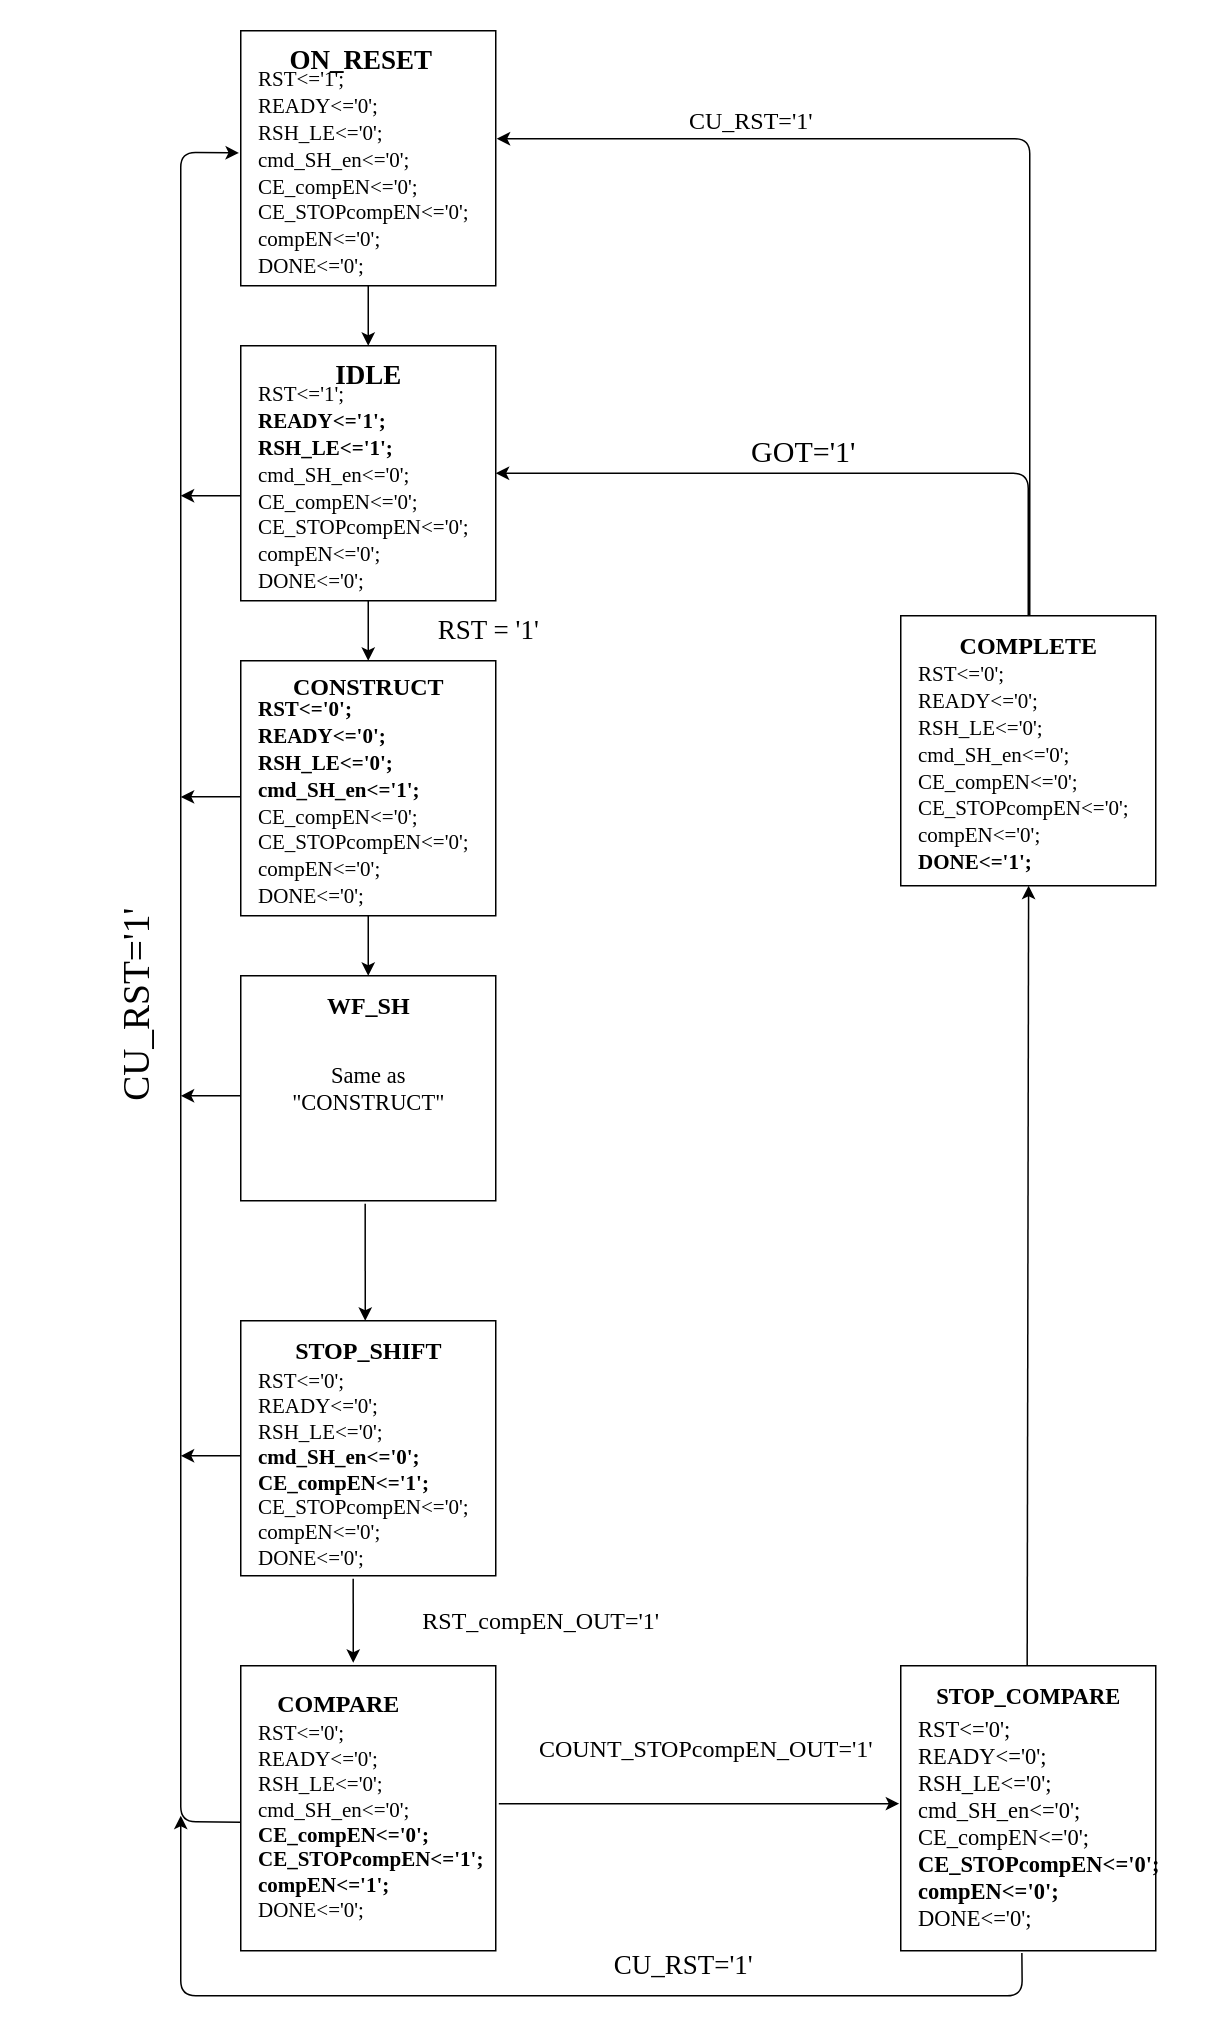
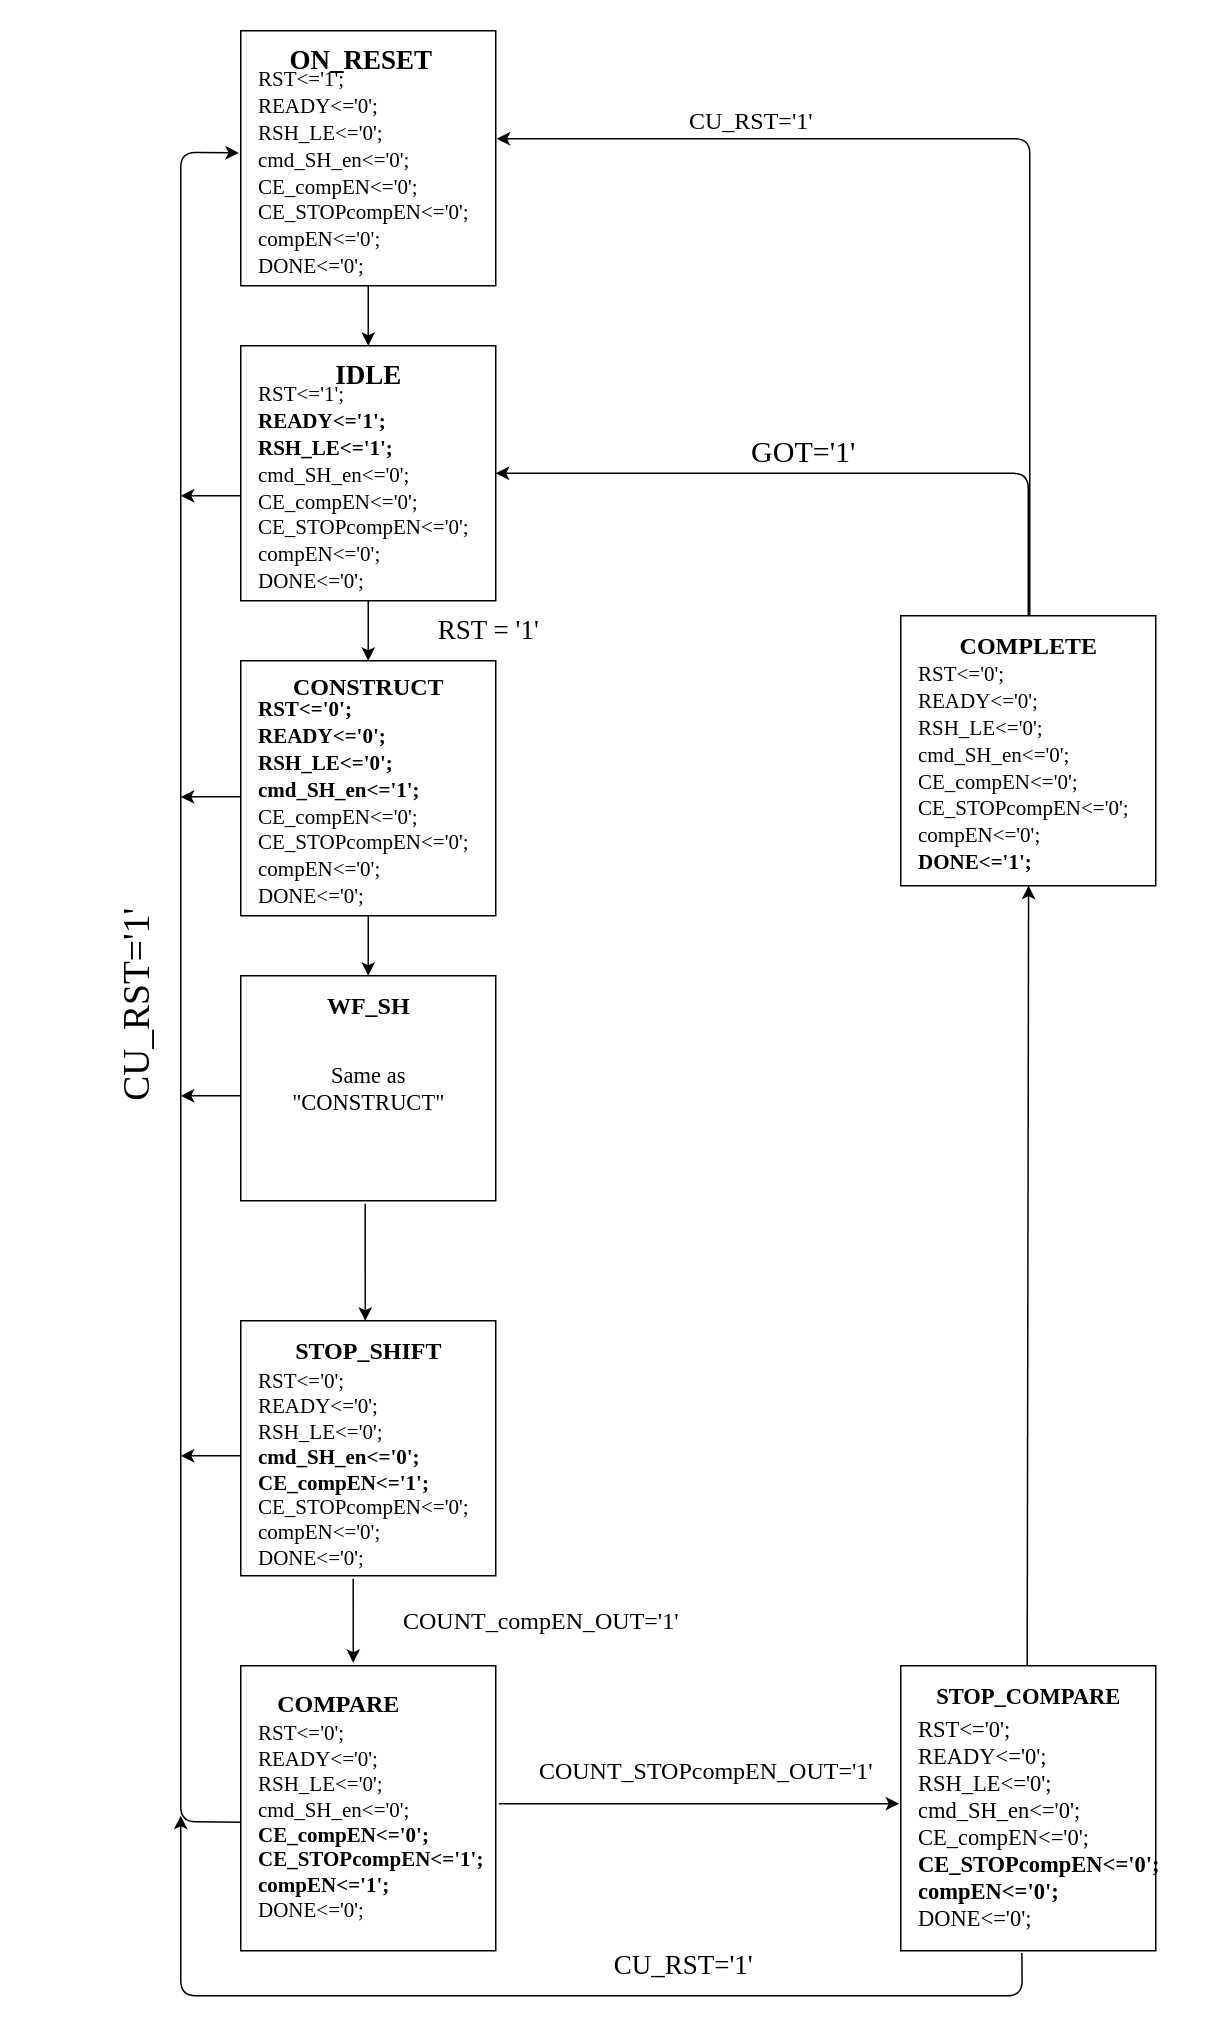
(542, 1621) -> (542, 1621)
(706, 1748) -> (706, 1771)
